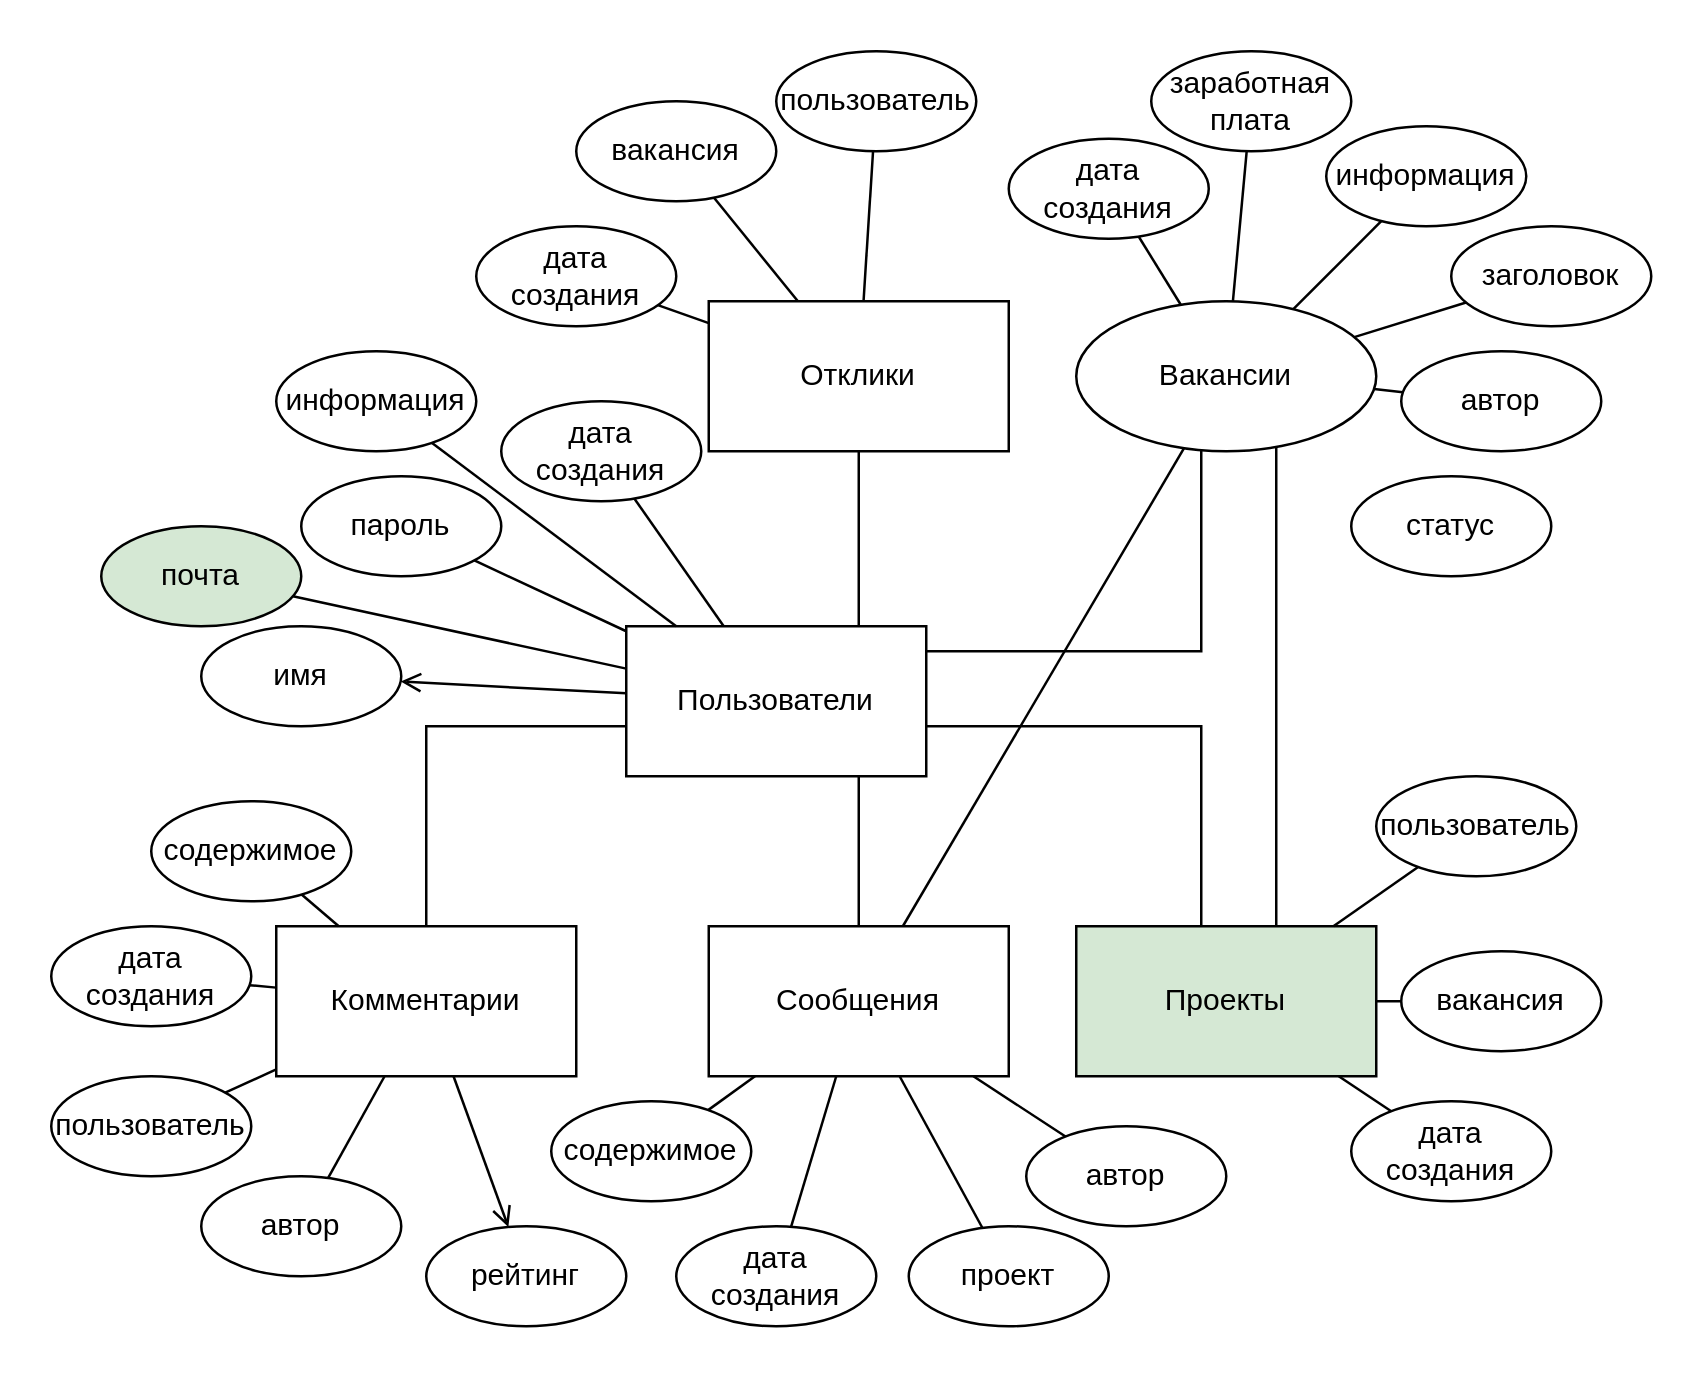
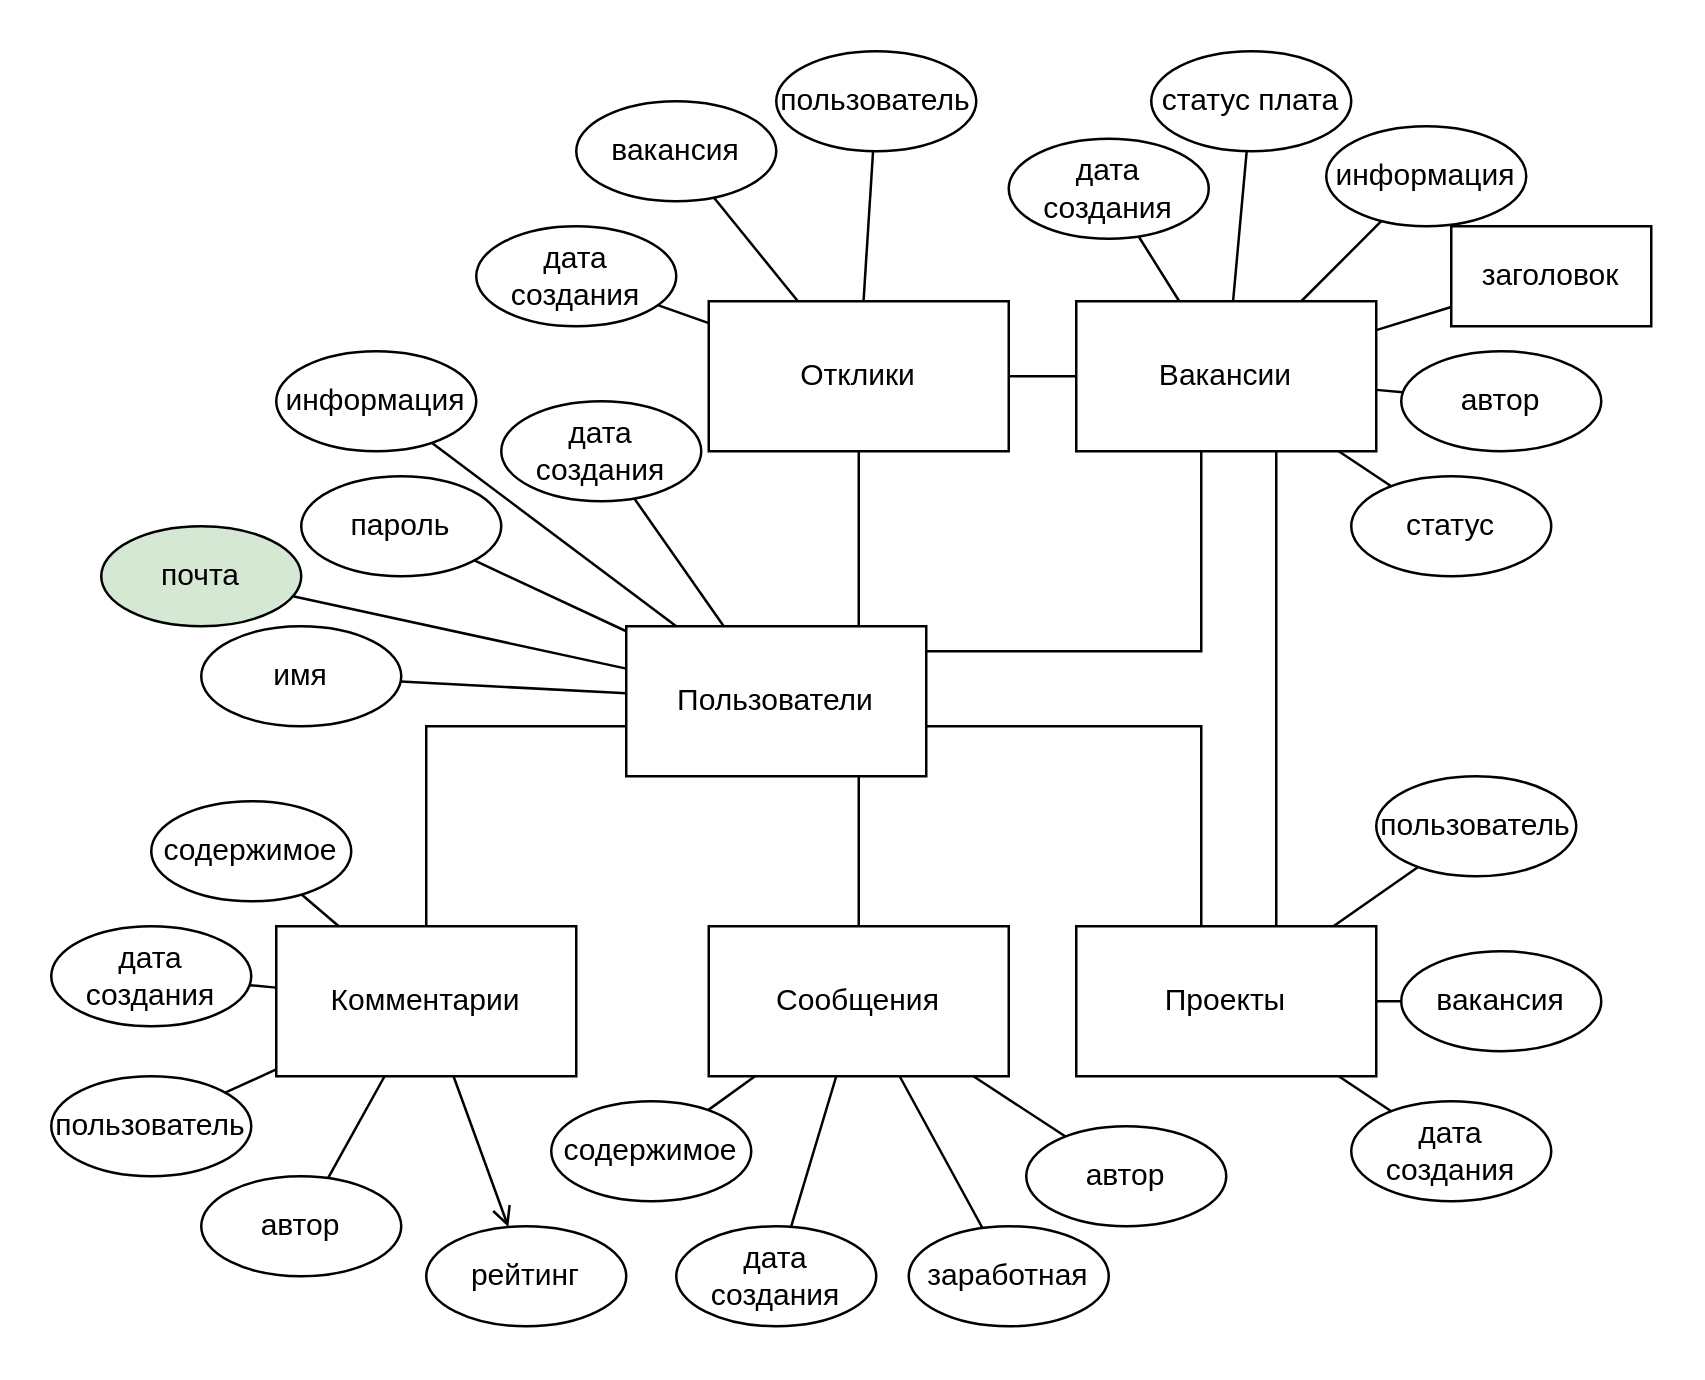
(1251, 101) -> (1251, 101)
(1551, 276) -> (1551, 276)
none -> (1042, 376)
(1226, 376) -> (1226, 376)
(1126, 547) -> (1365, 468)
(409, 682) -> (407, 682)
(1226, 1001) -> (1226, 1001)
(1009, 1276) -> (1009, 1276)
